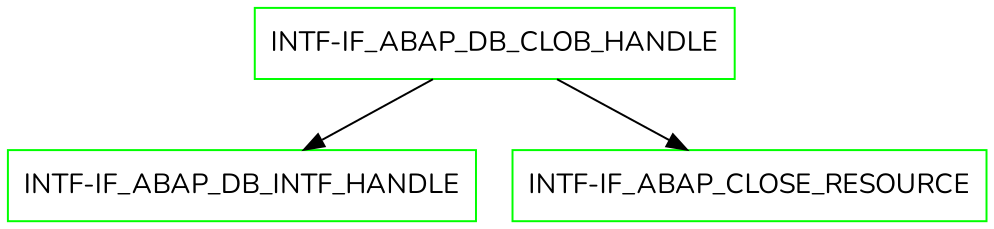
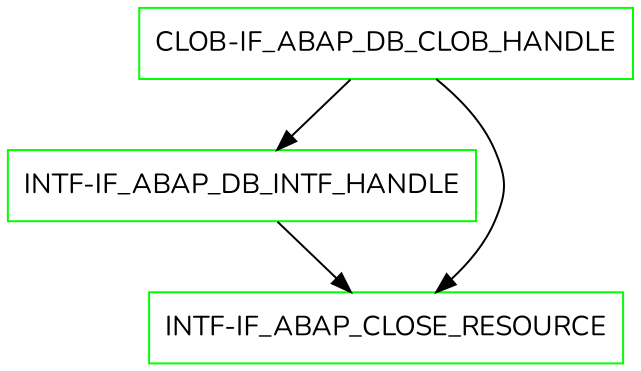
(495, 43) -> (386, 43)
none -> (307, 250)
